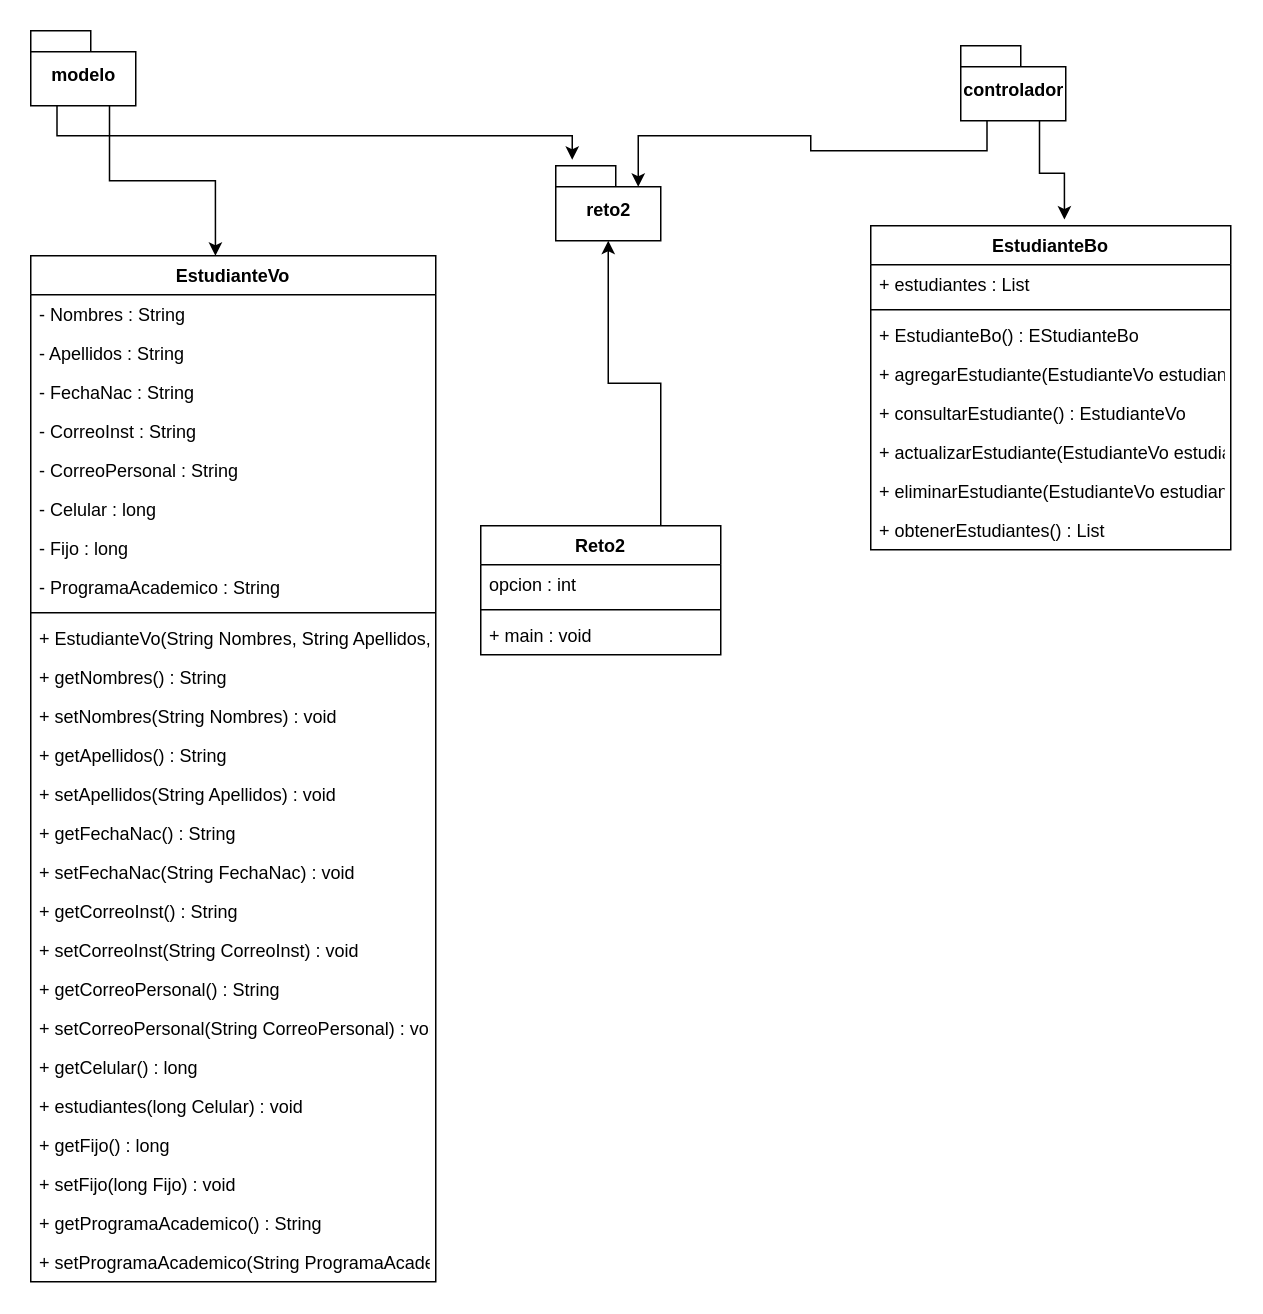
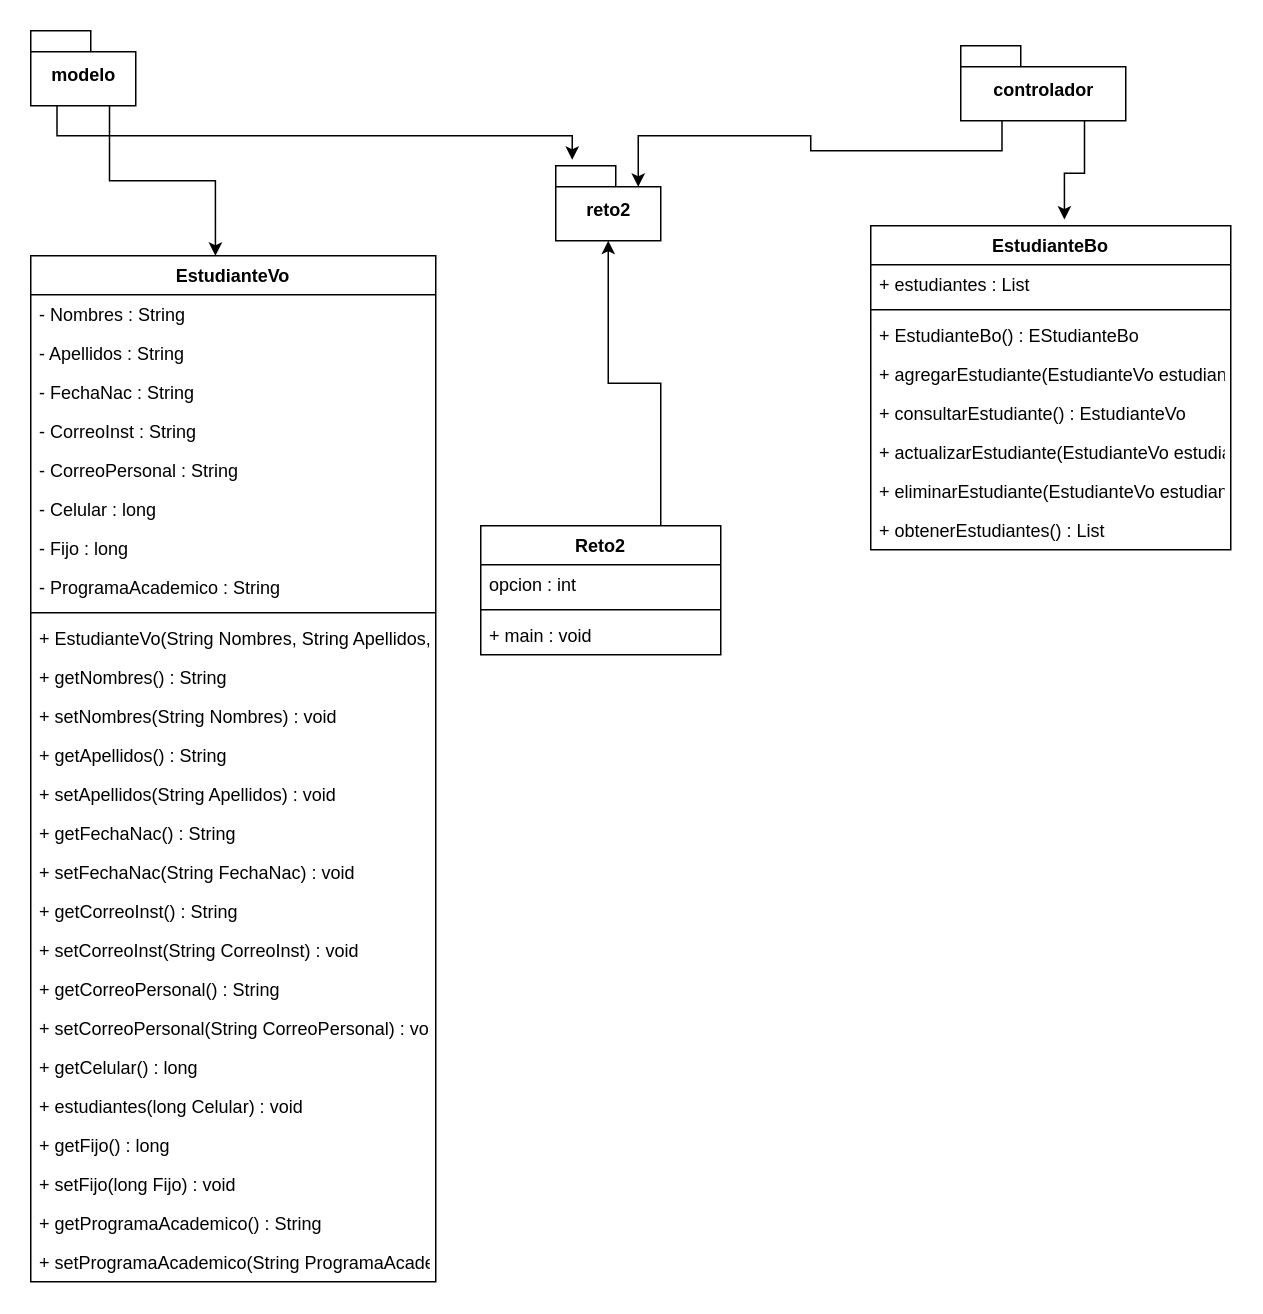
(1013, 83) -> (1043, 83)
